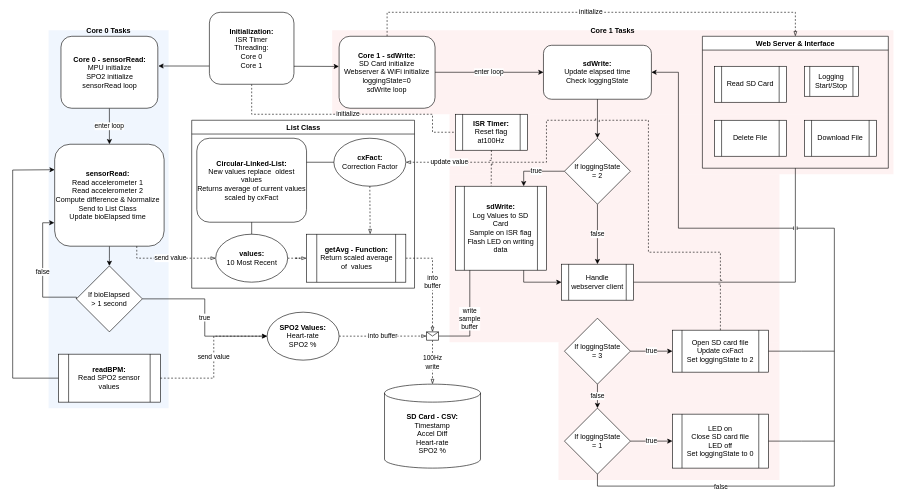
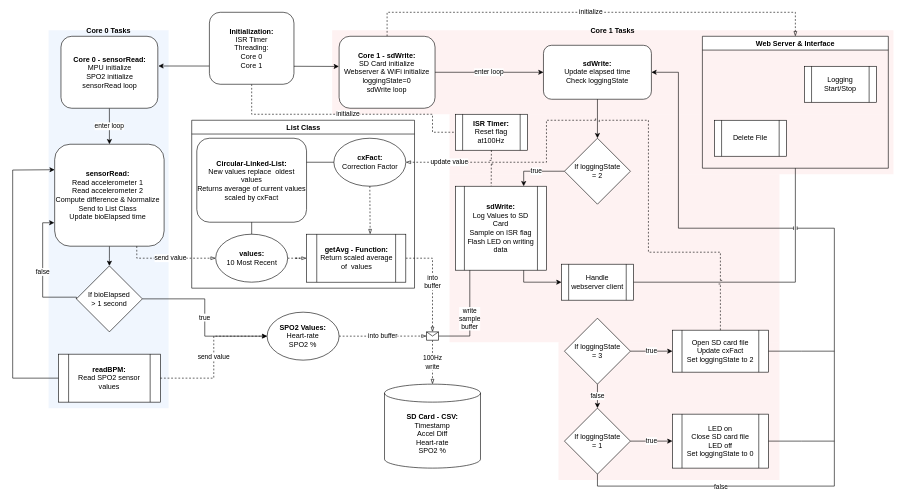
(831, 81) -> (840, 84)
(750, 84) -> none
(840, 138) -> none
(597, 232) -> none
